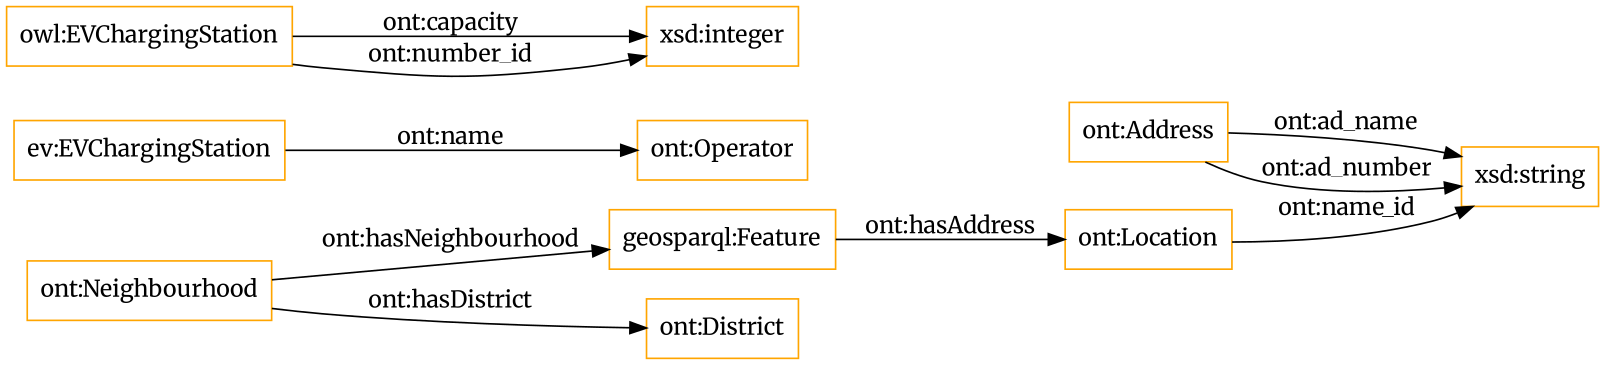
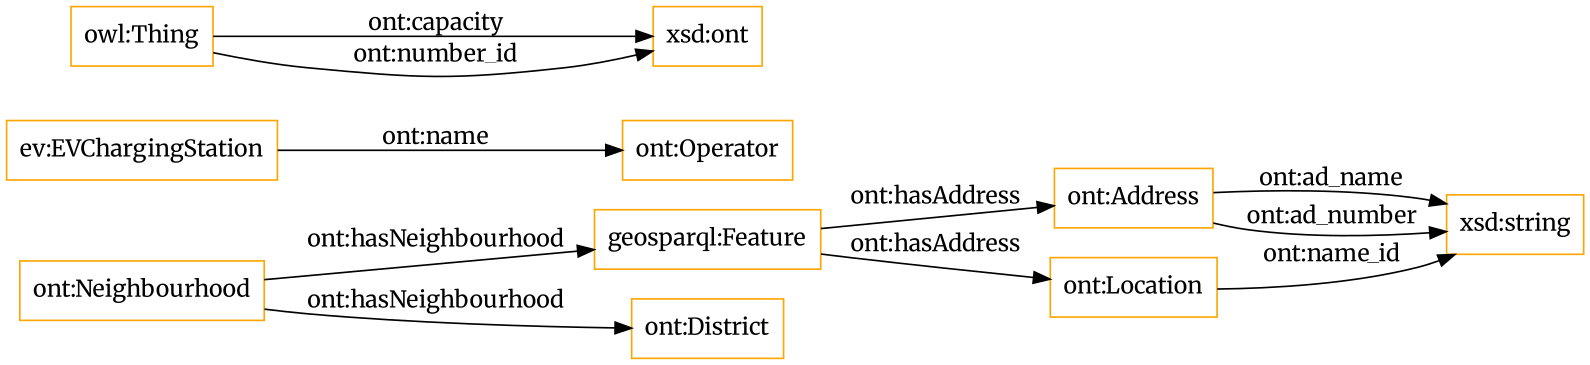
(149, 36) -> (142, 36)
(722, 36) -> (708, 36)
none -> (929, 218)
(451, 301) -> (436, 301)
